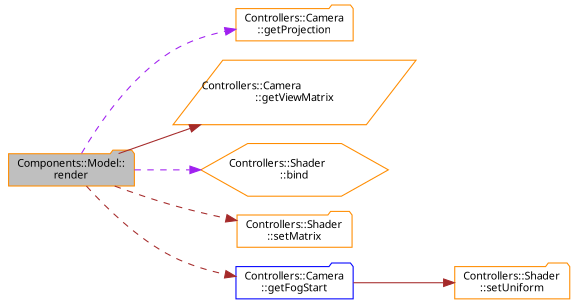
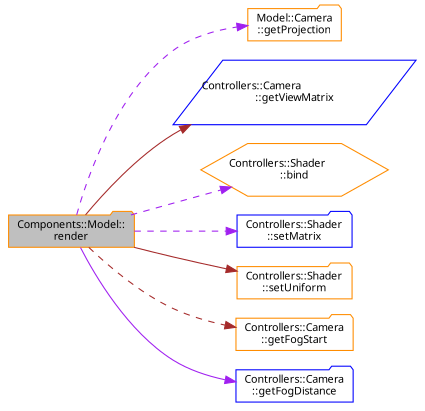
(295, 25) -> (295, 25)
(295, 92) -> (295, 92)
(170, 204) -> (180, 231)
(295, 231) -> (295, 231)
(295, 283) -> (295, 334)
(398, 283) -> (180, 259)
none -> (295, 386)
